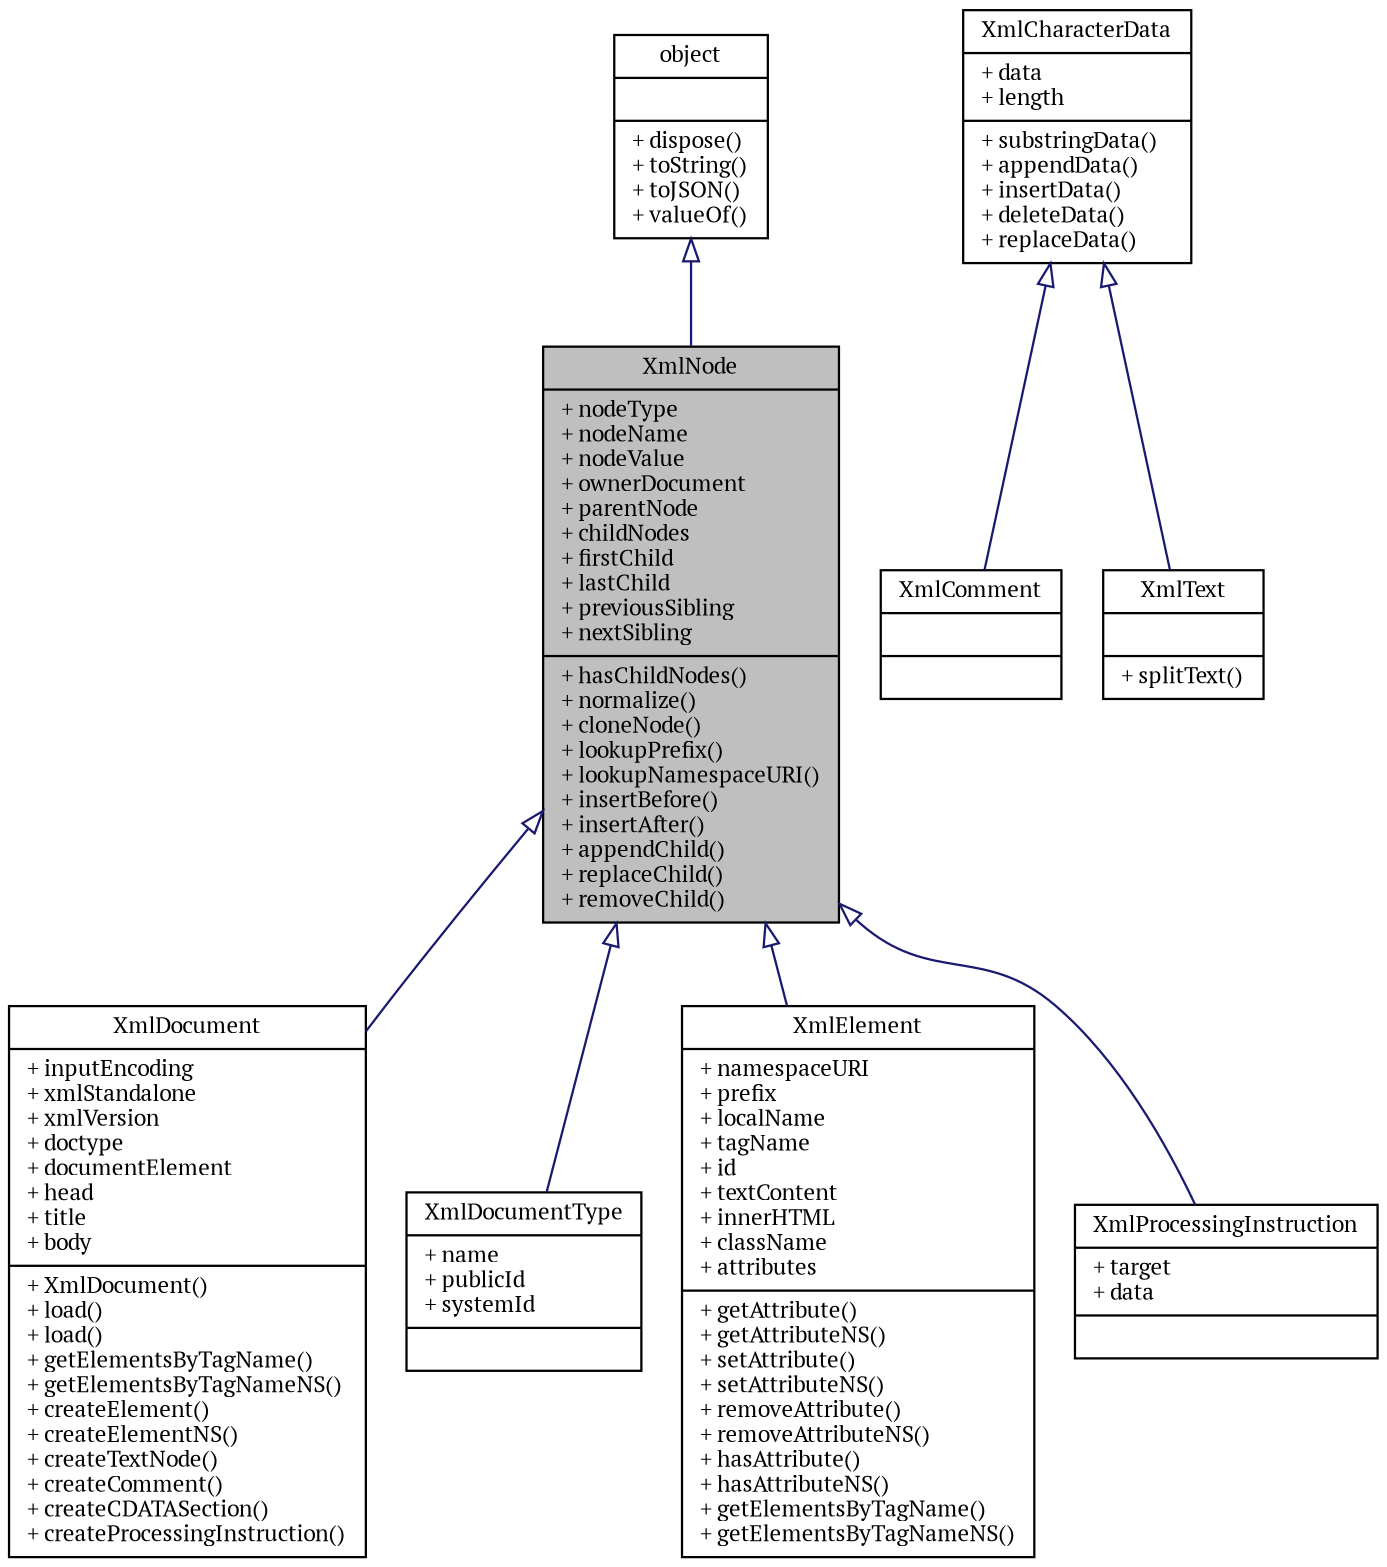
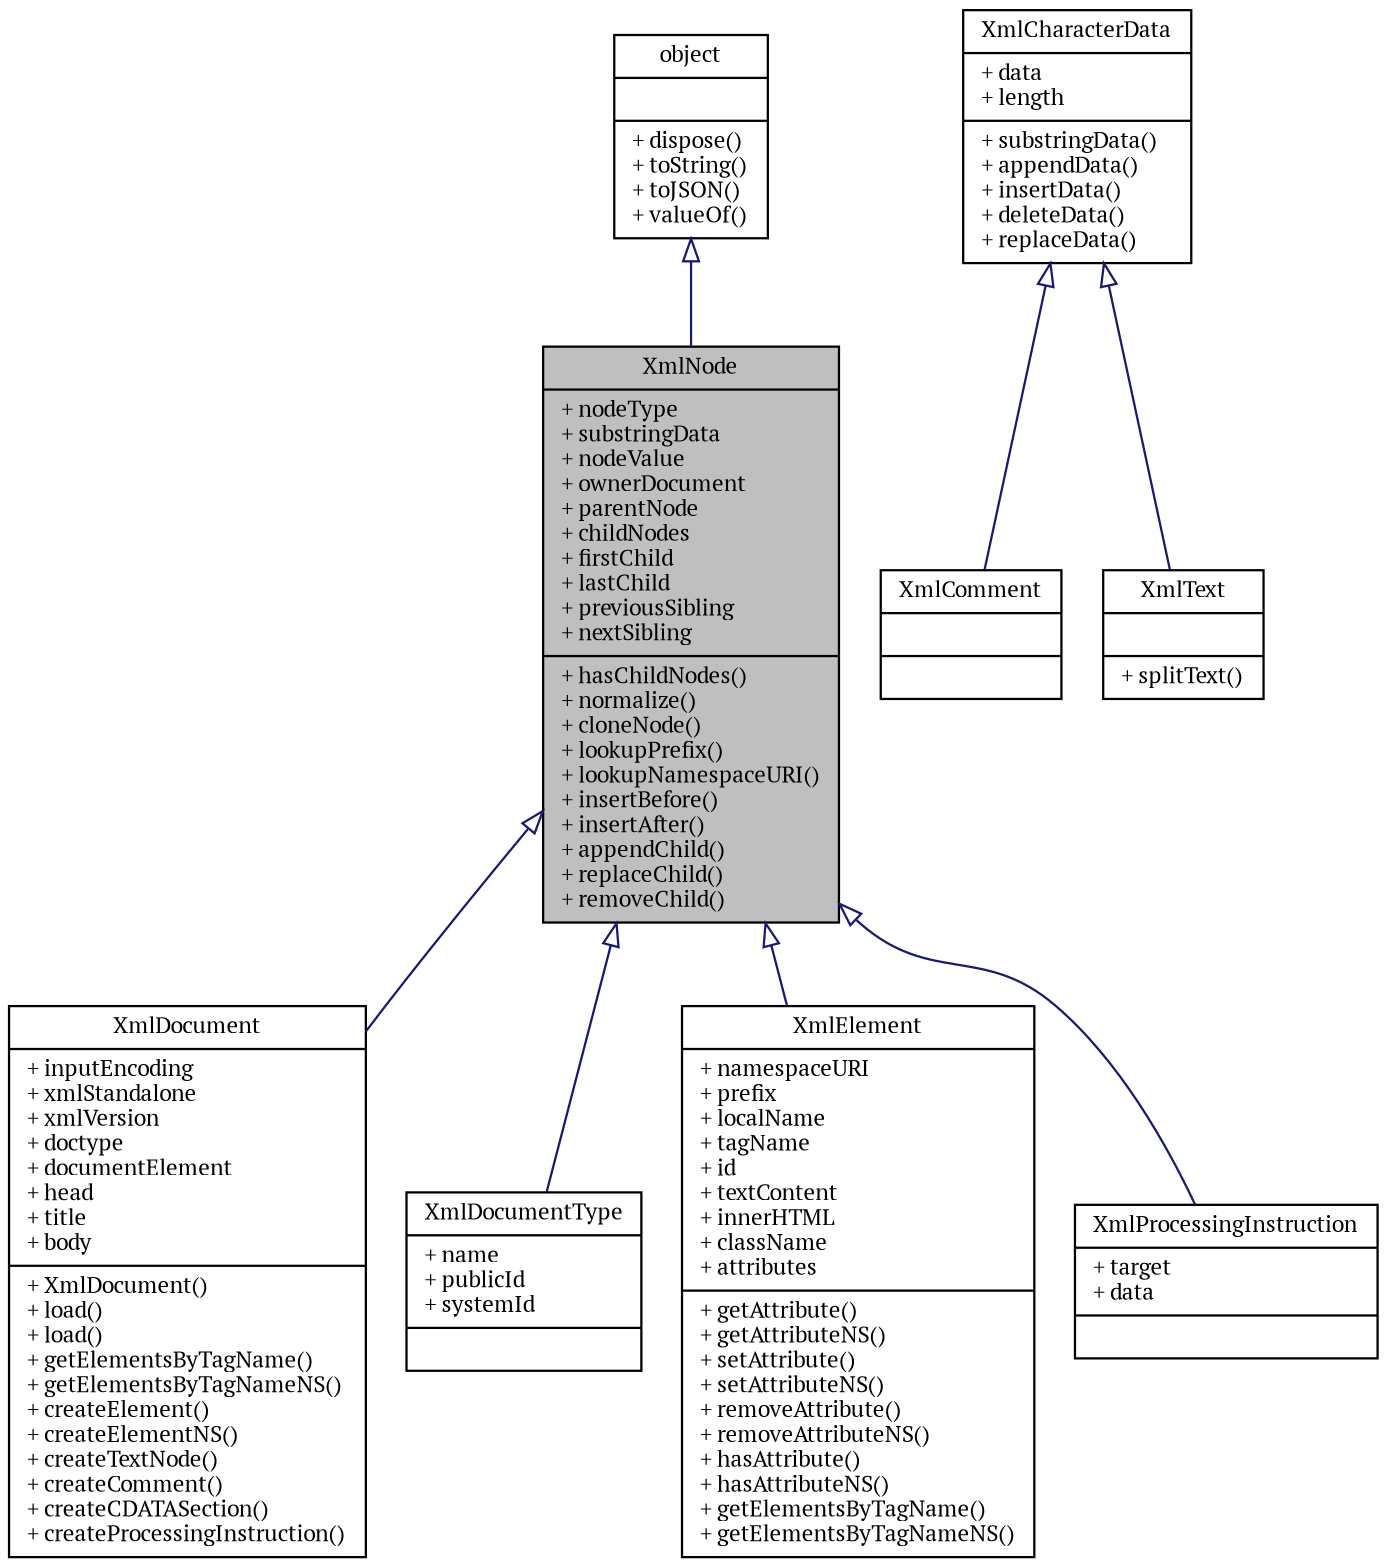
(626, 435) -> (641, 435)
